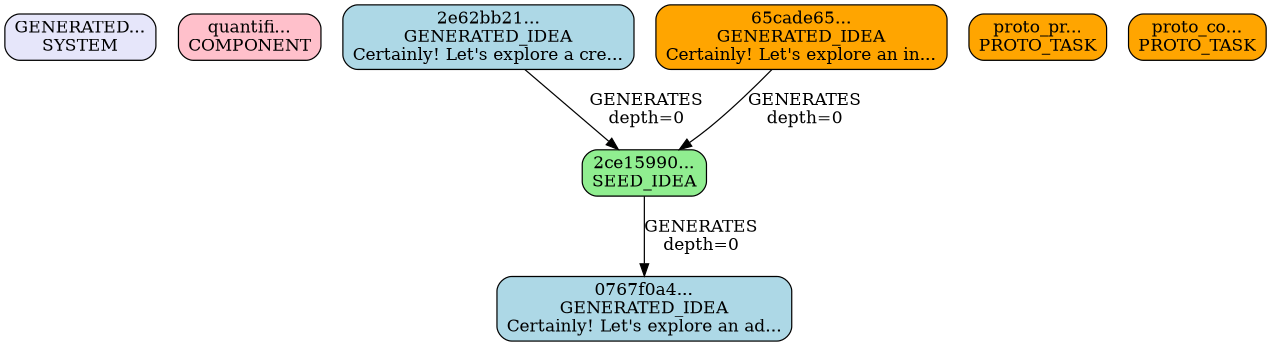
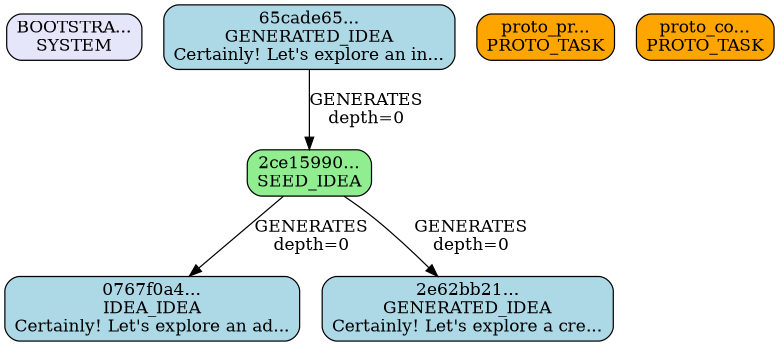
(80, 37) -> (74, 37)
(250, 37) -> none
(801, 37) -> (309, 37)
(567, 105) -> (388, 230)
(644, 309) -> (152, 309)
